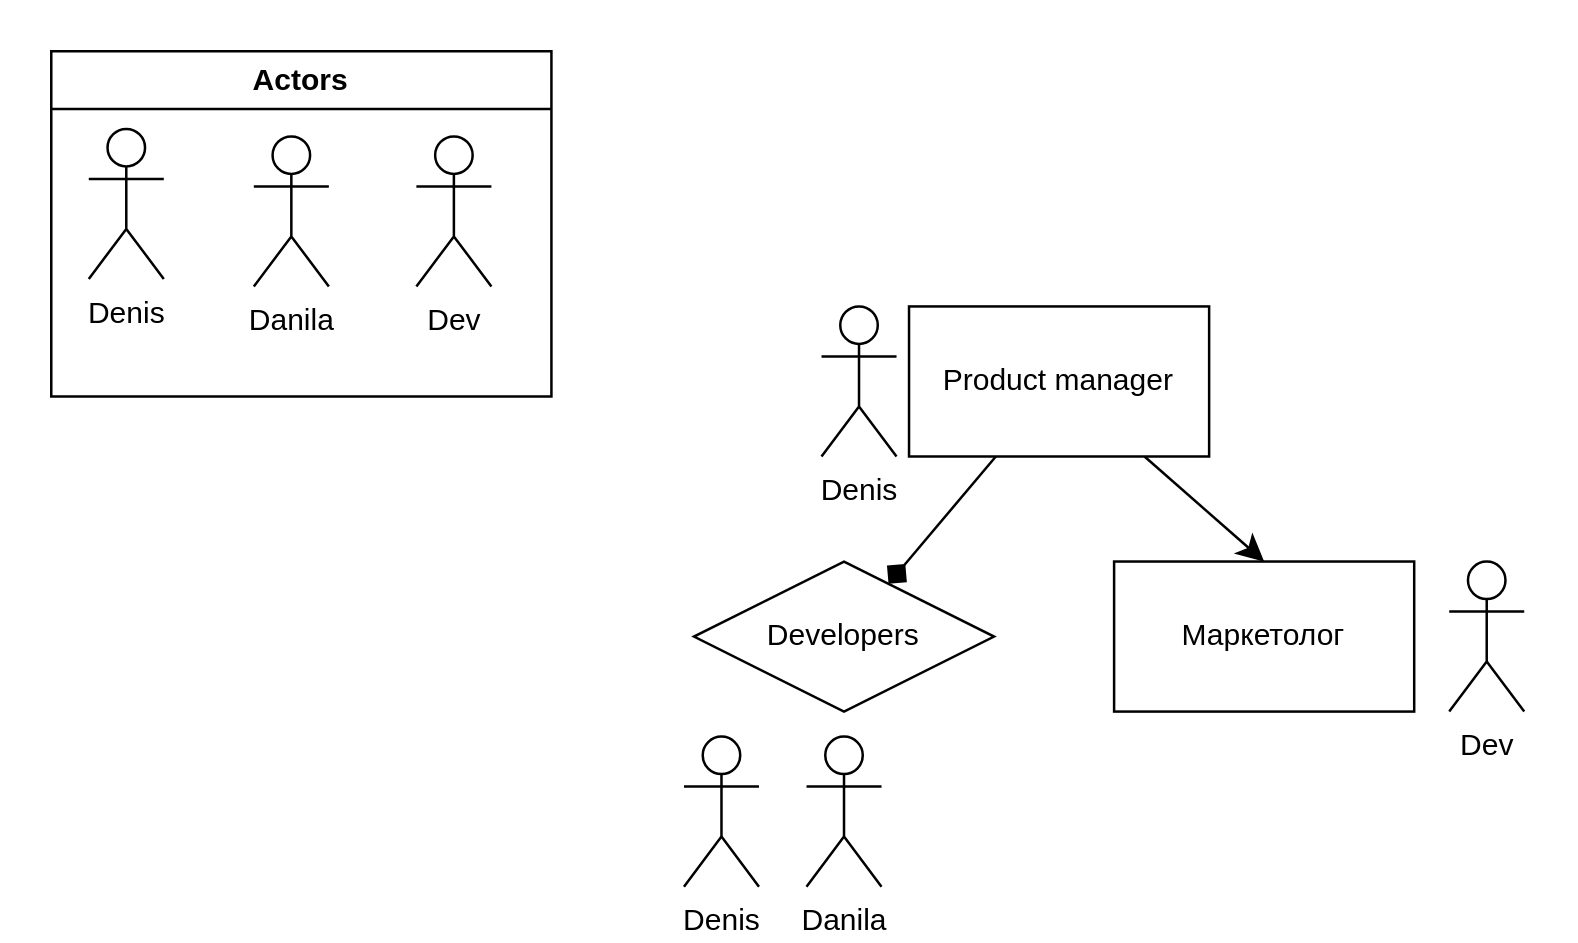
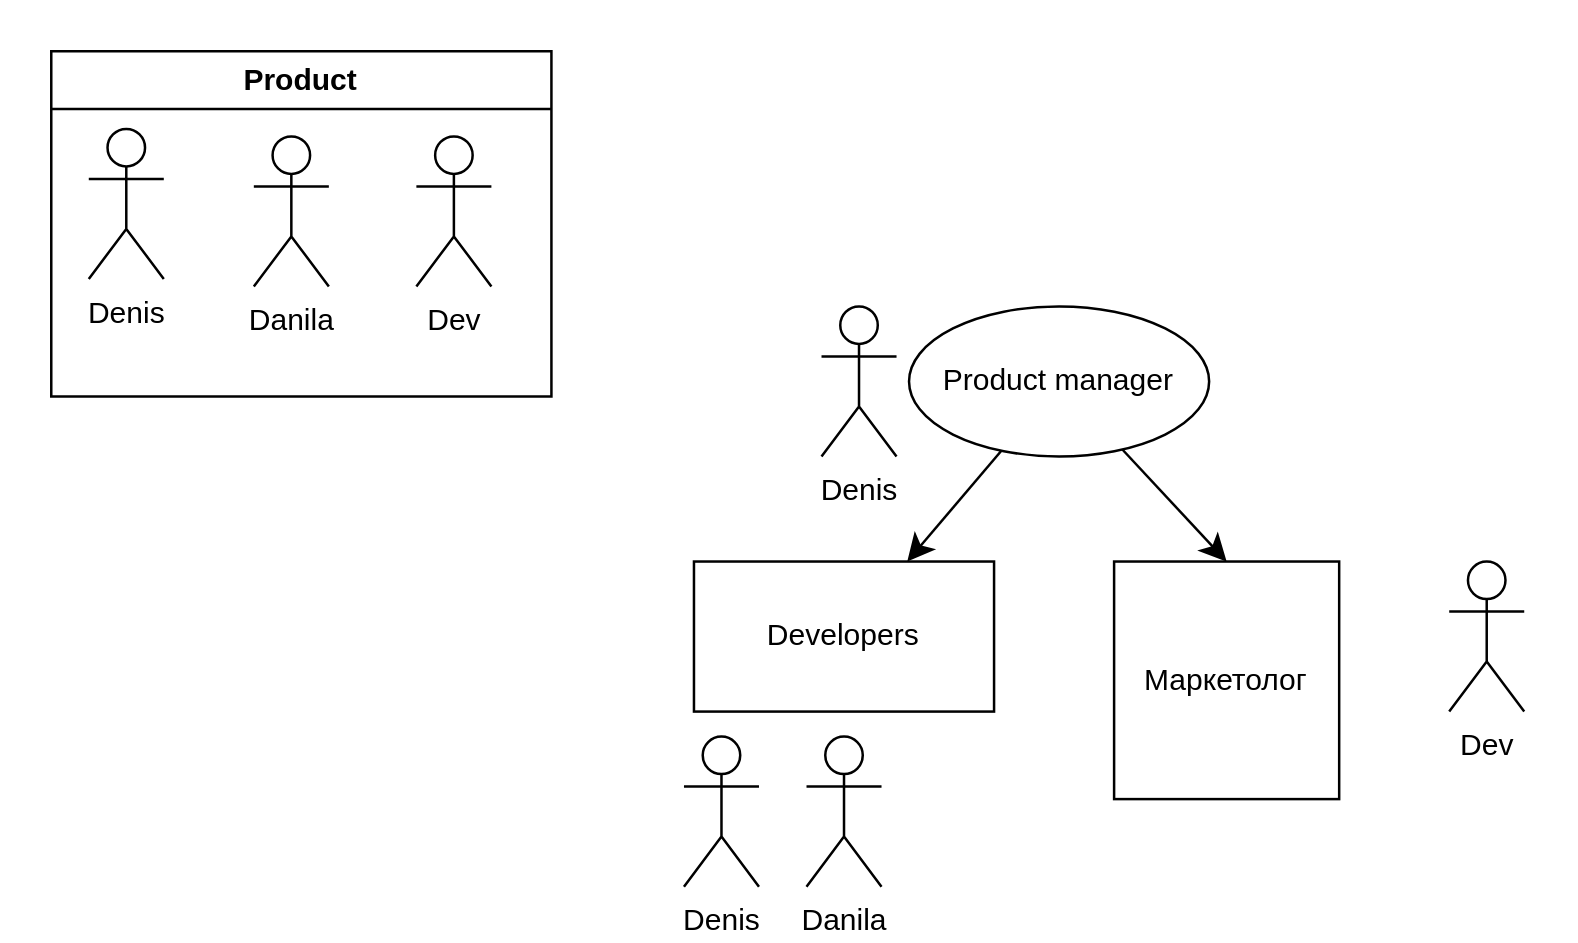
(301, 81) -> (301, 81)
(1059, 381) -> (1059, 381)
(913, 554) -> (921, 545)
(844, 636) -> (844, 636)
(1264, 636) -> (1226, 680)
